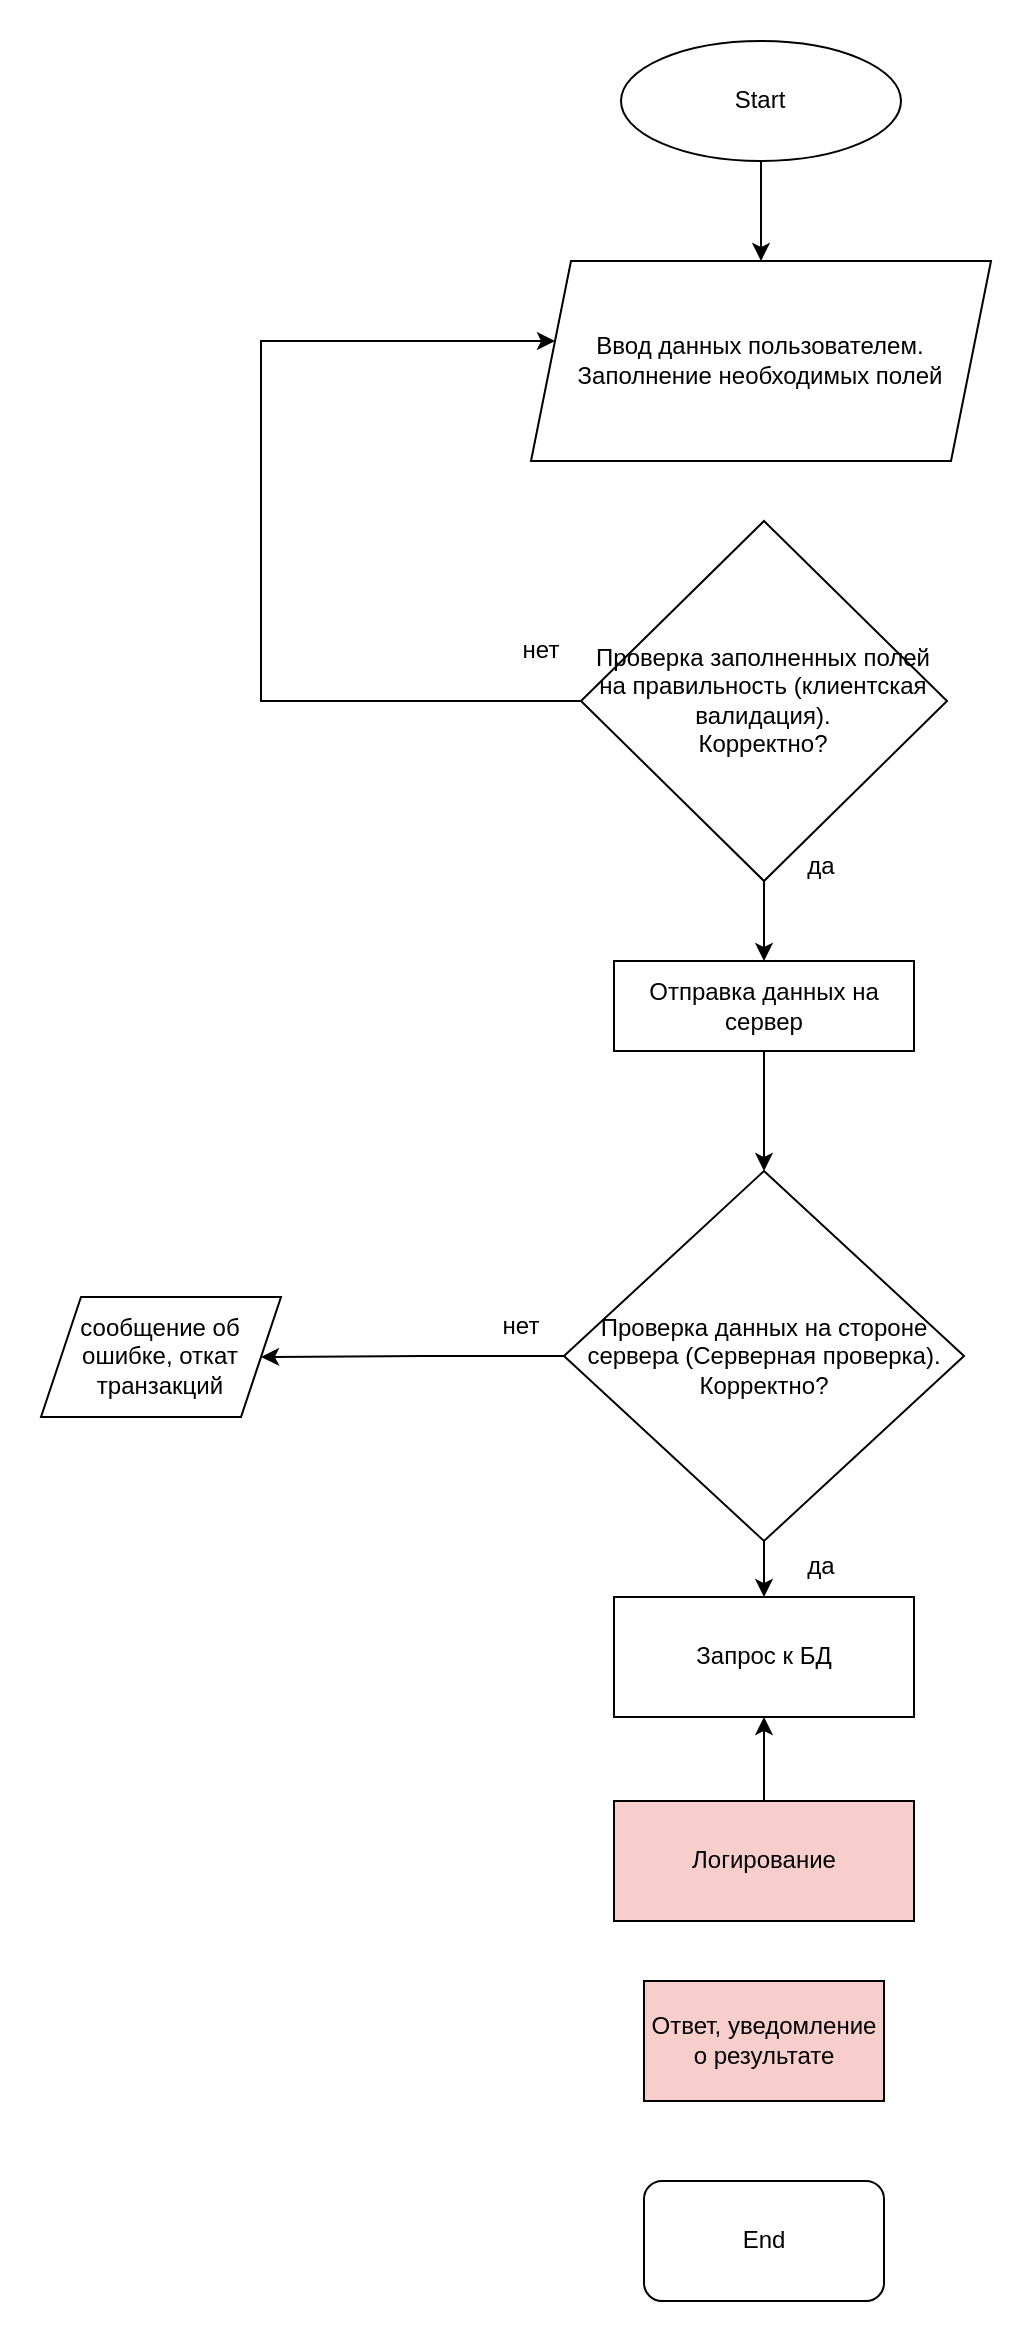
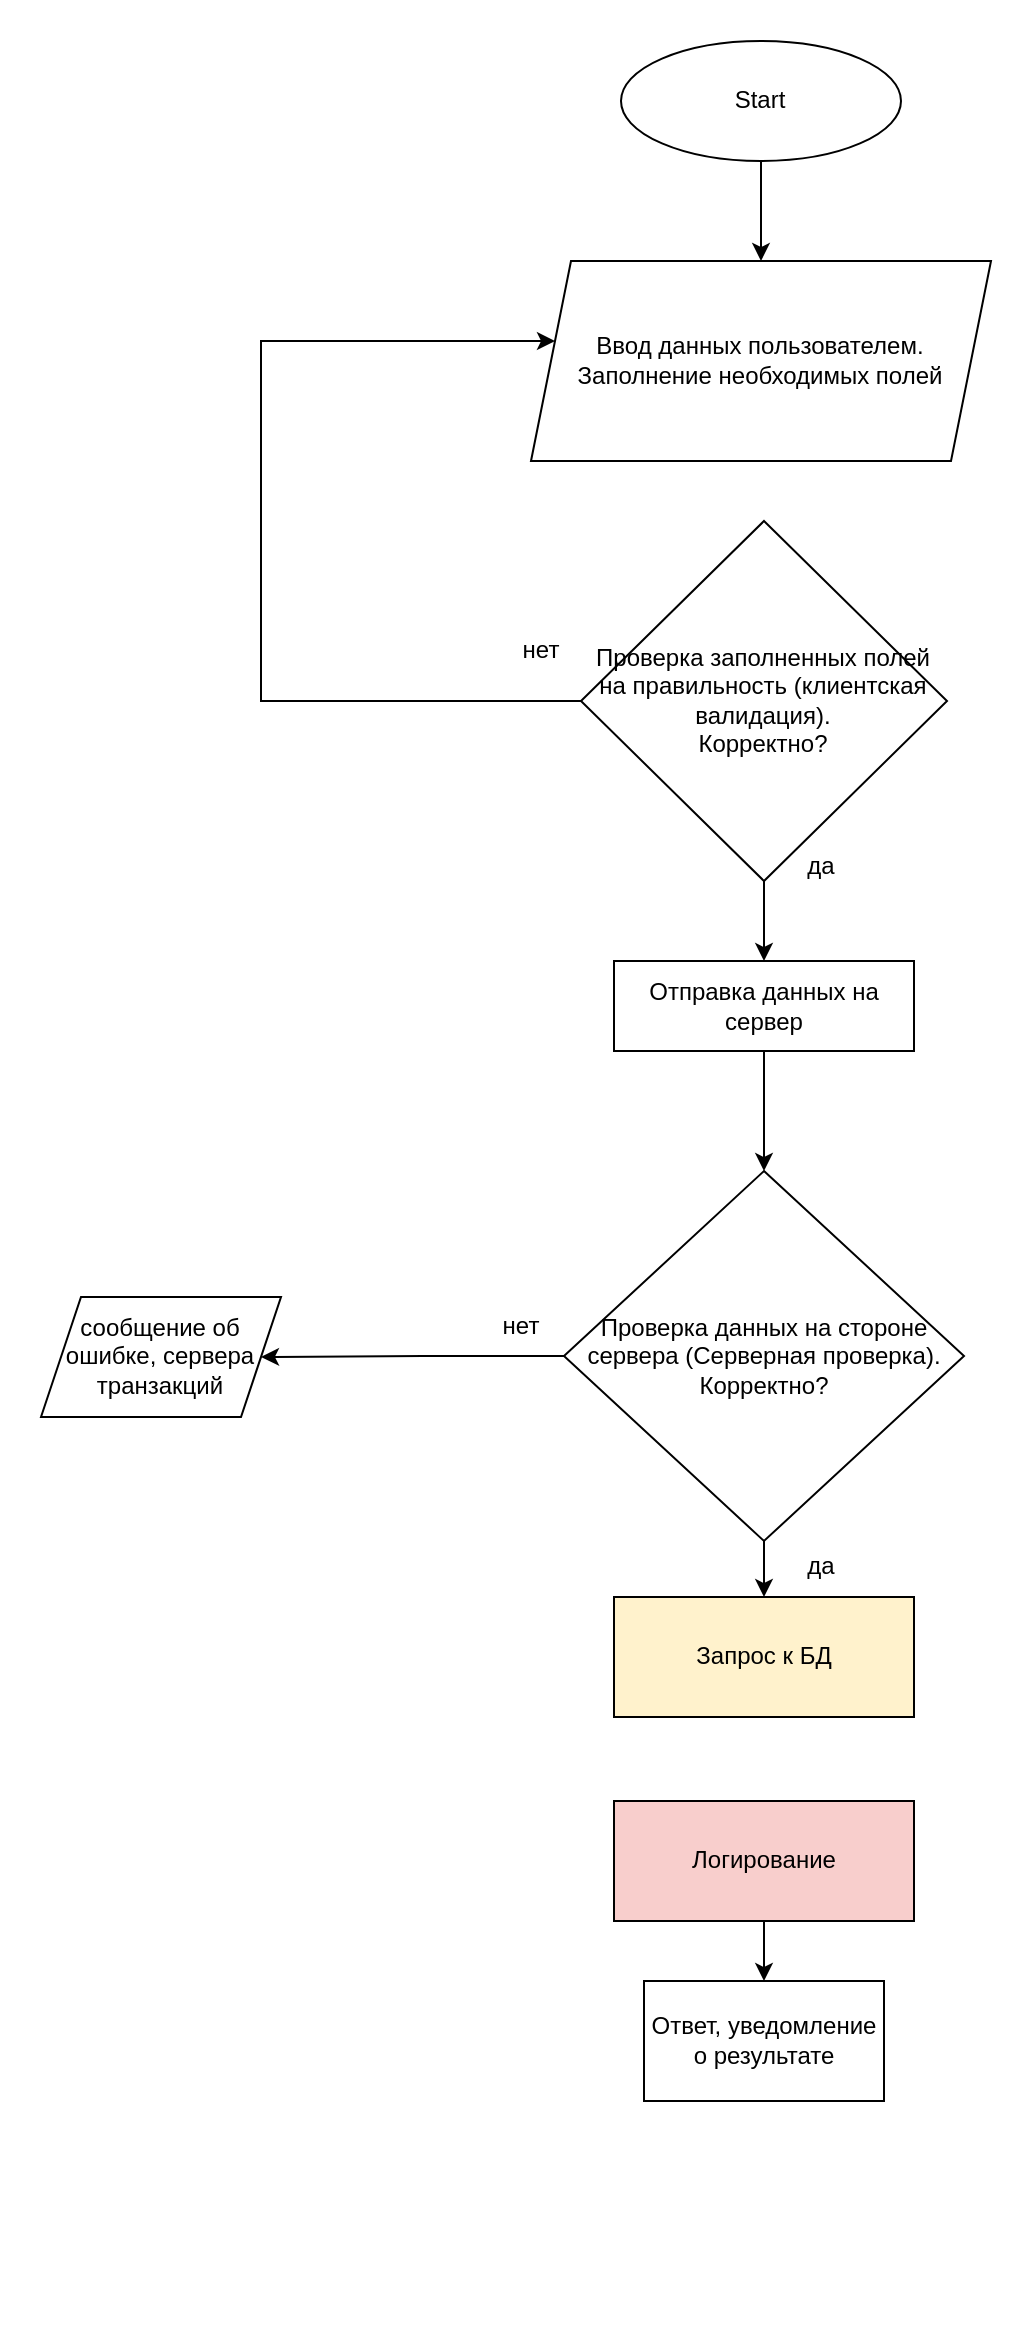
(161, 1357) -> (161, 1357)
(764, 1657) -> (764, 1657)
(764, 1766) -> (764, 1958)
(764, 2041) -> (764, 2041)
(764, 2241) -> none
